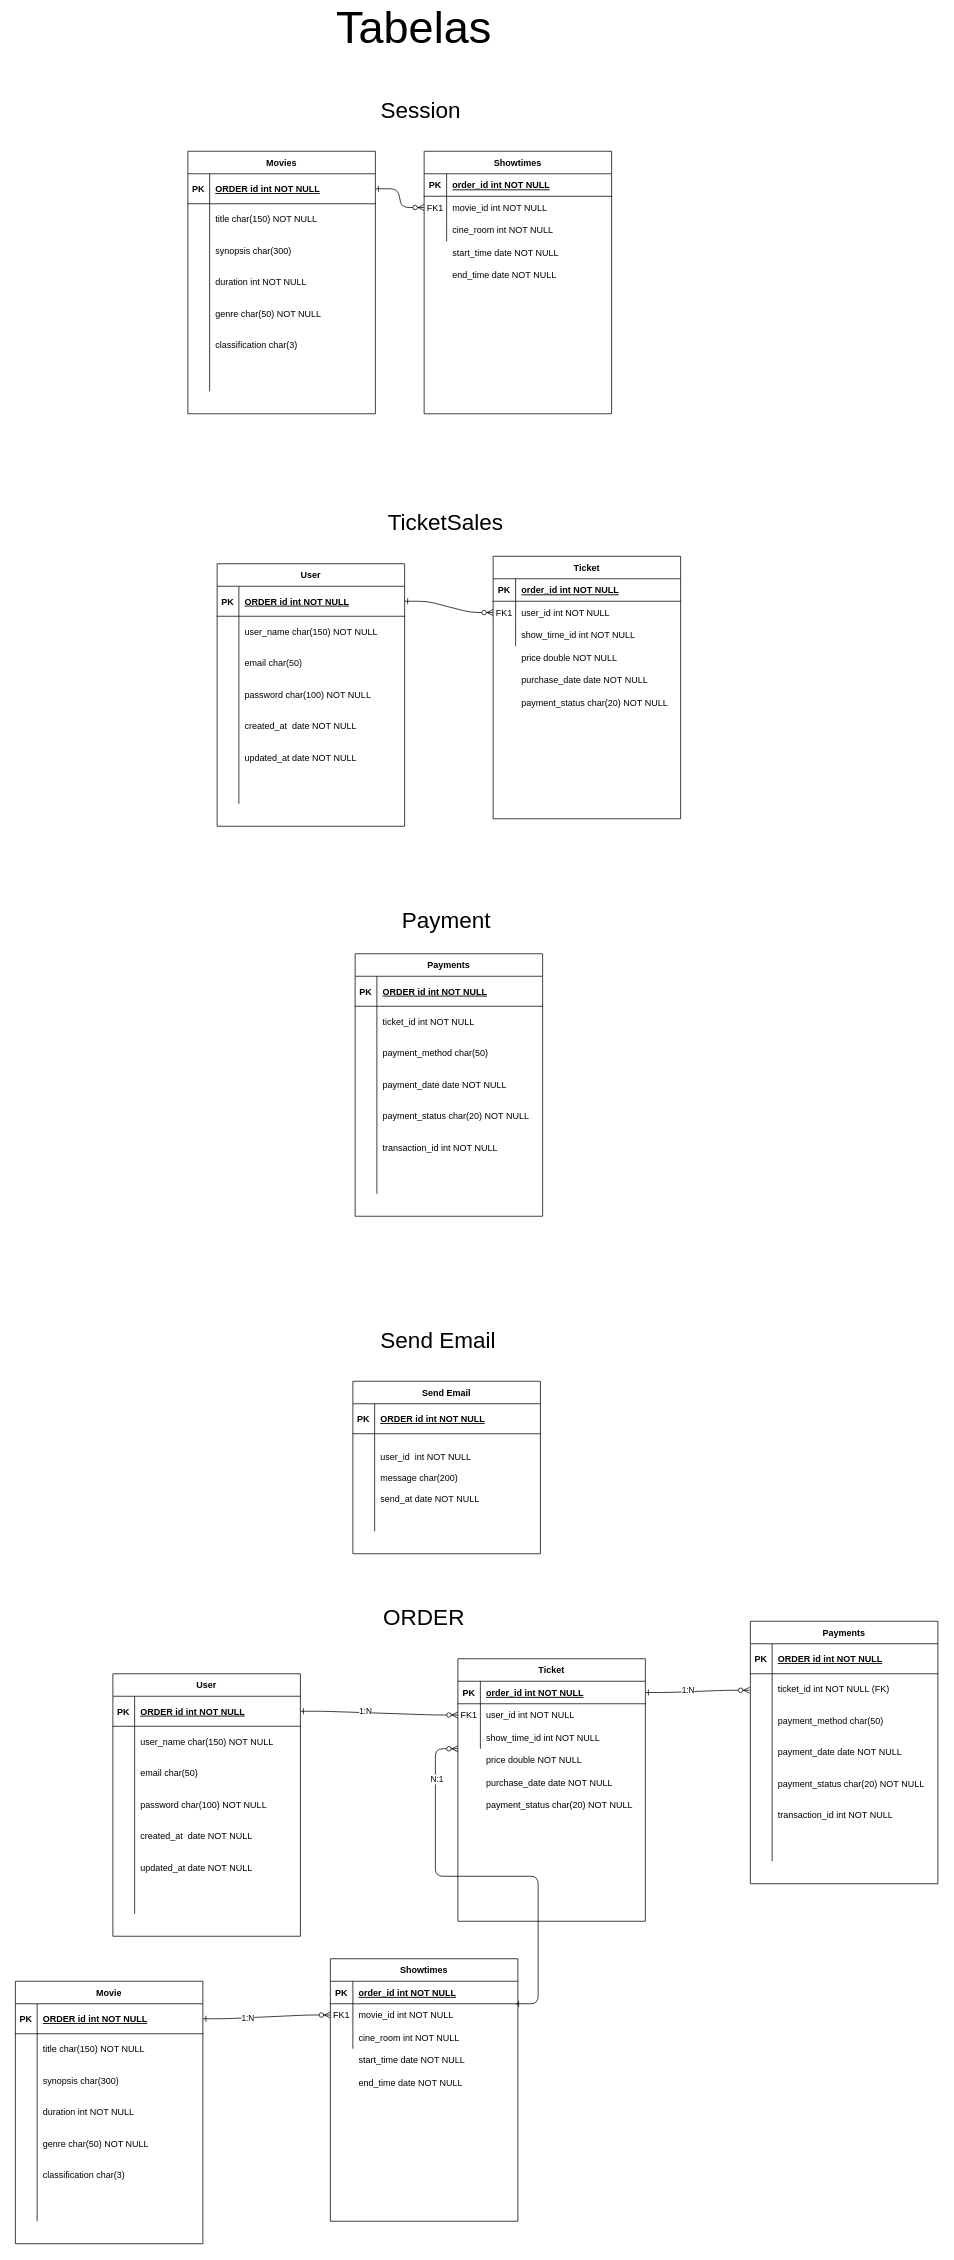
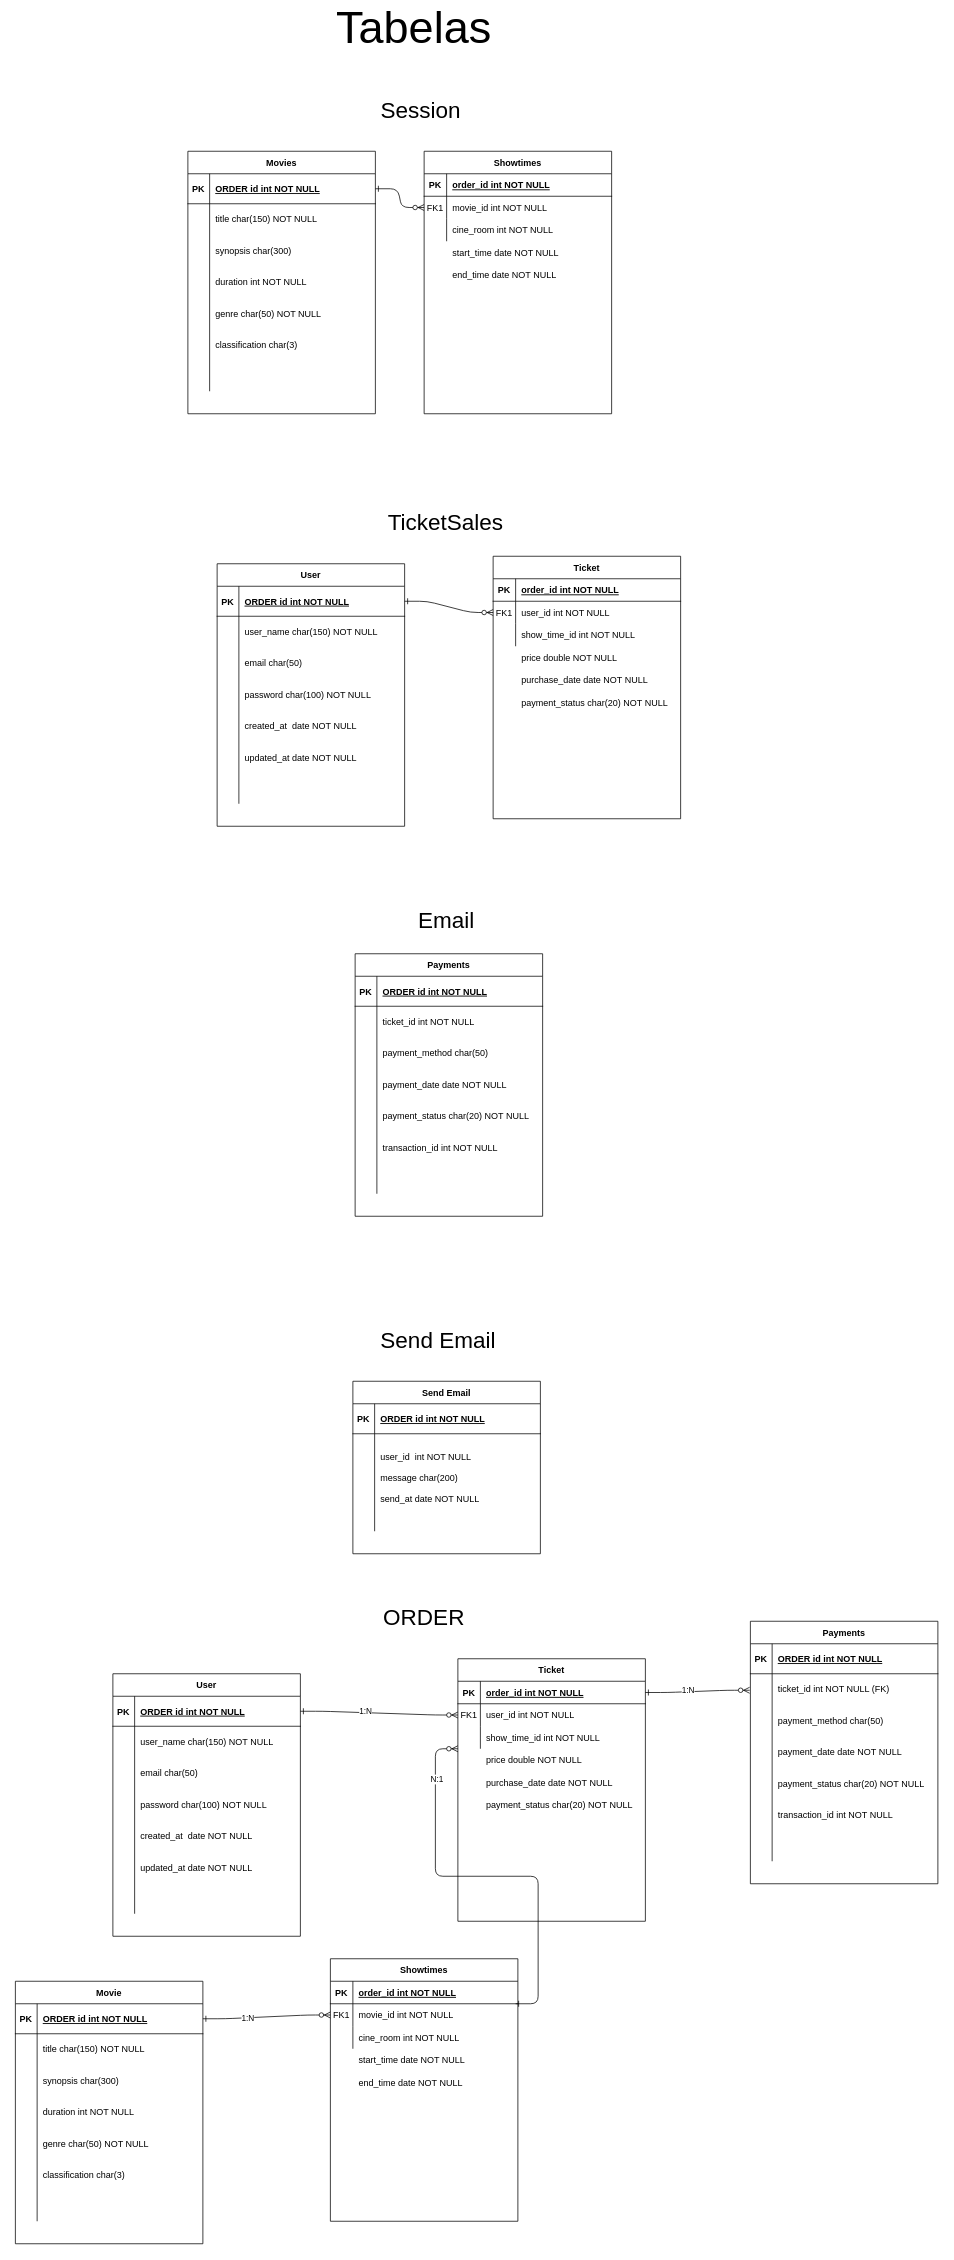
(450, 920) -> (450, 920)
